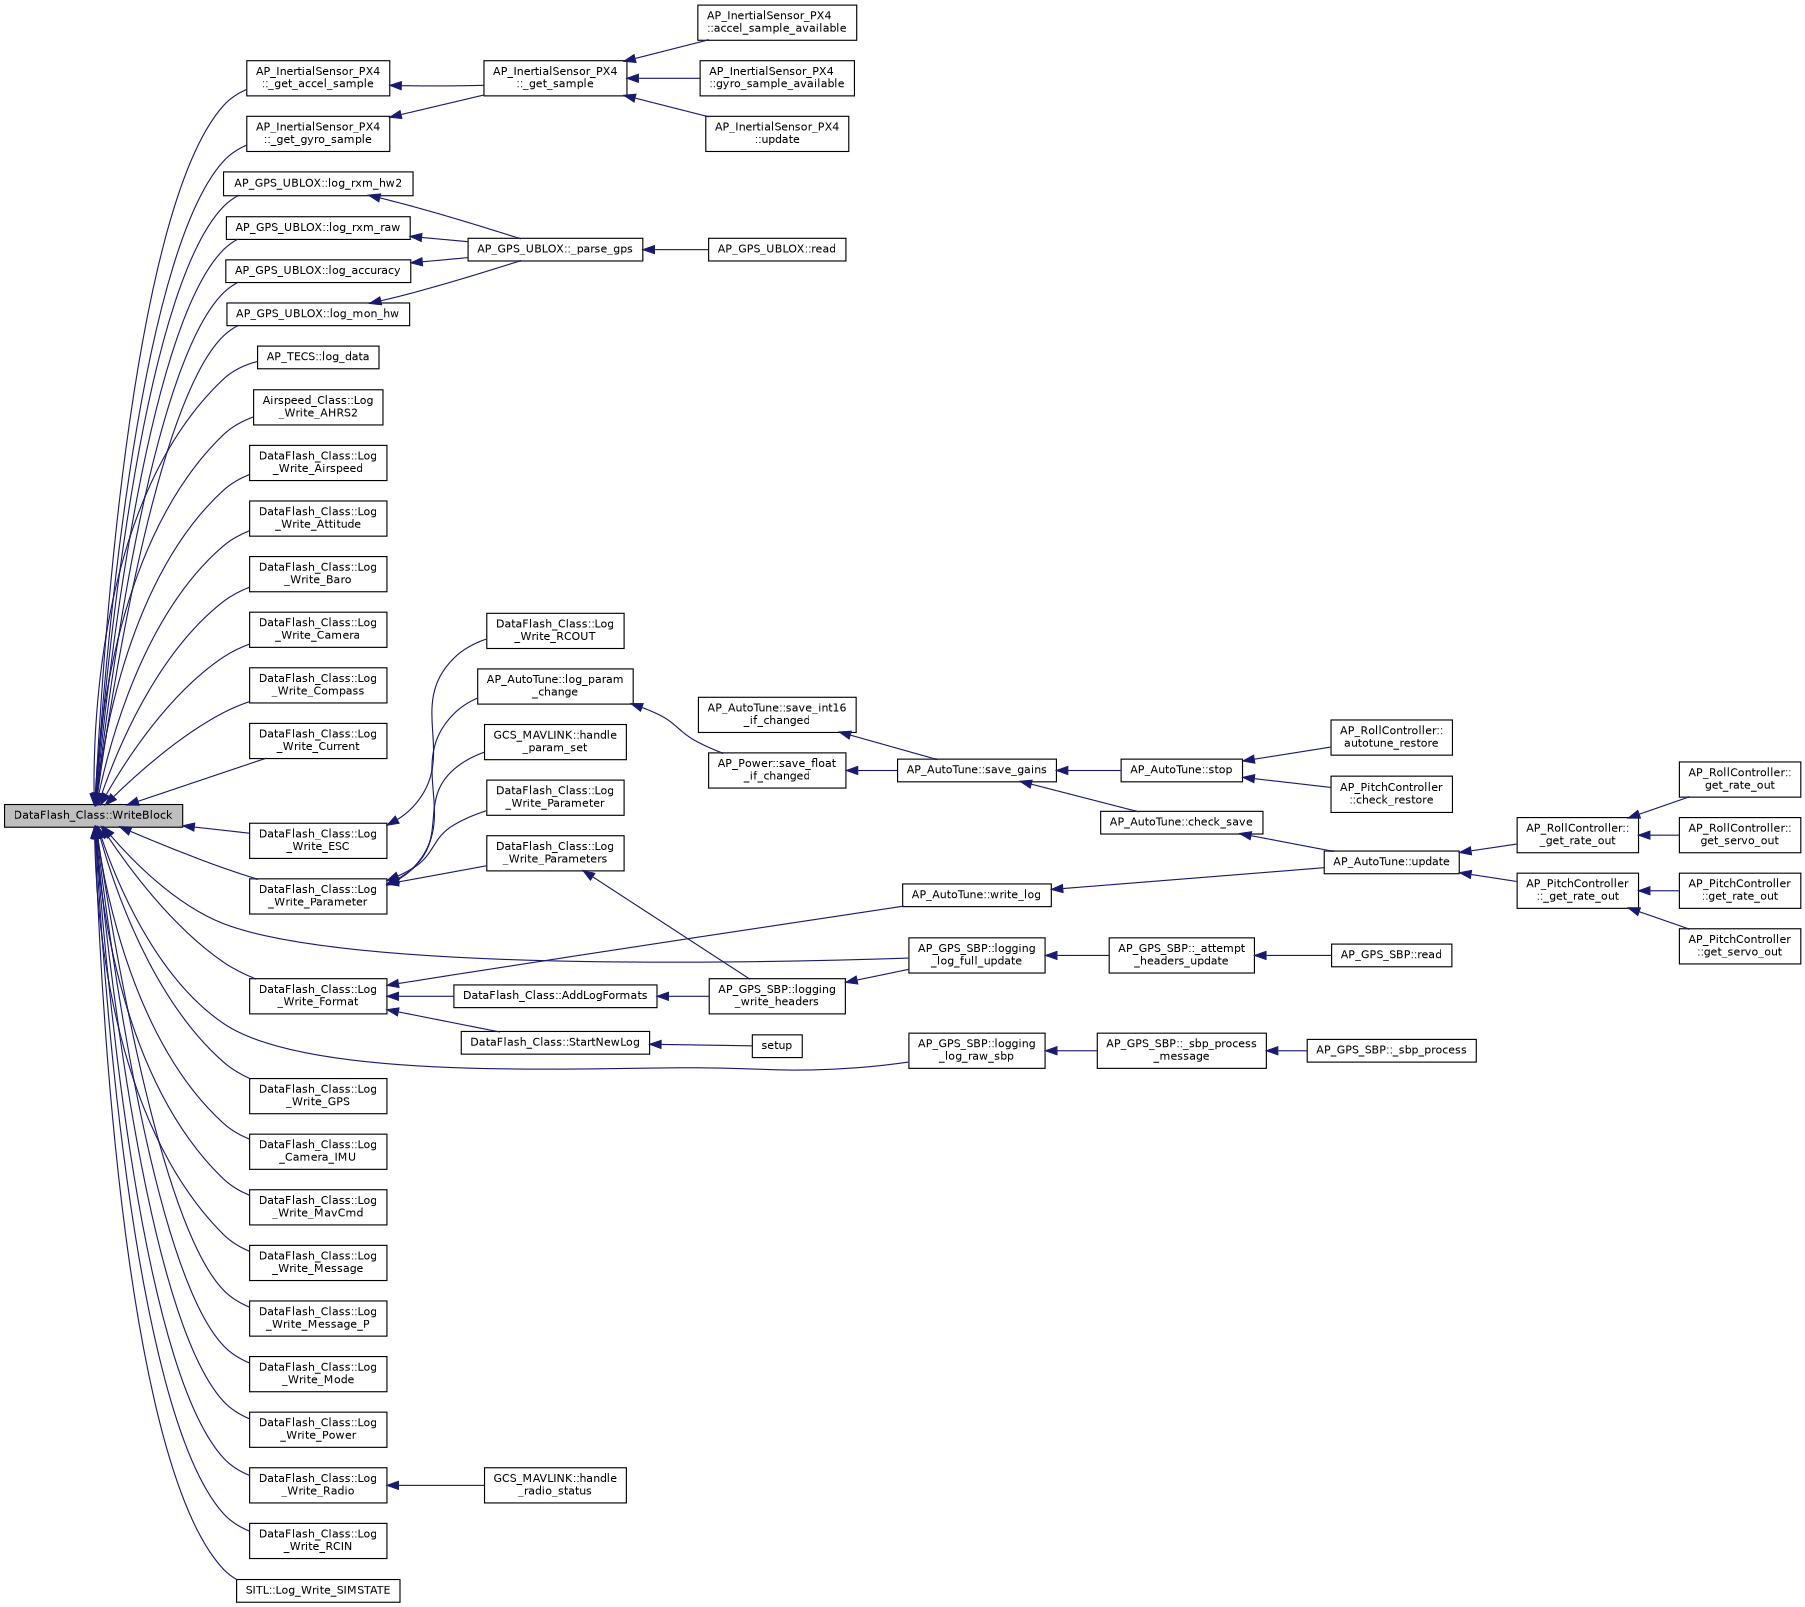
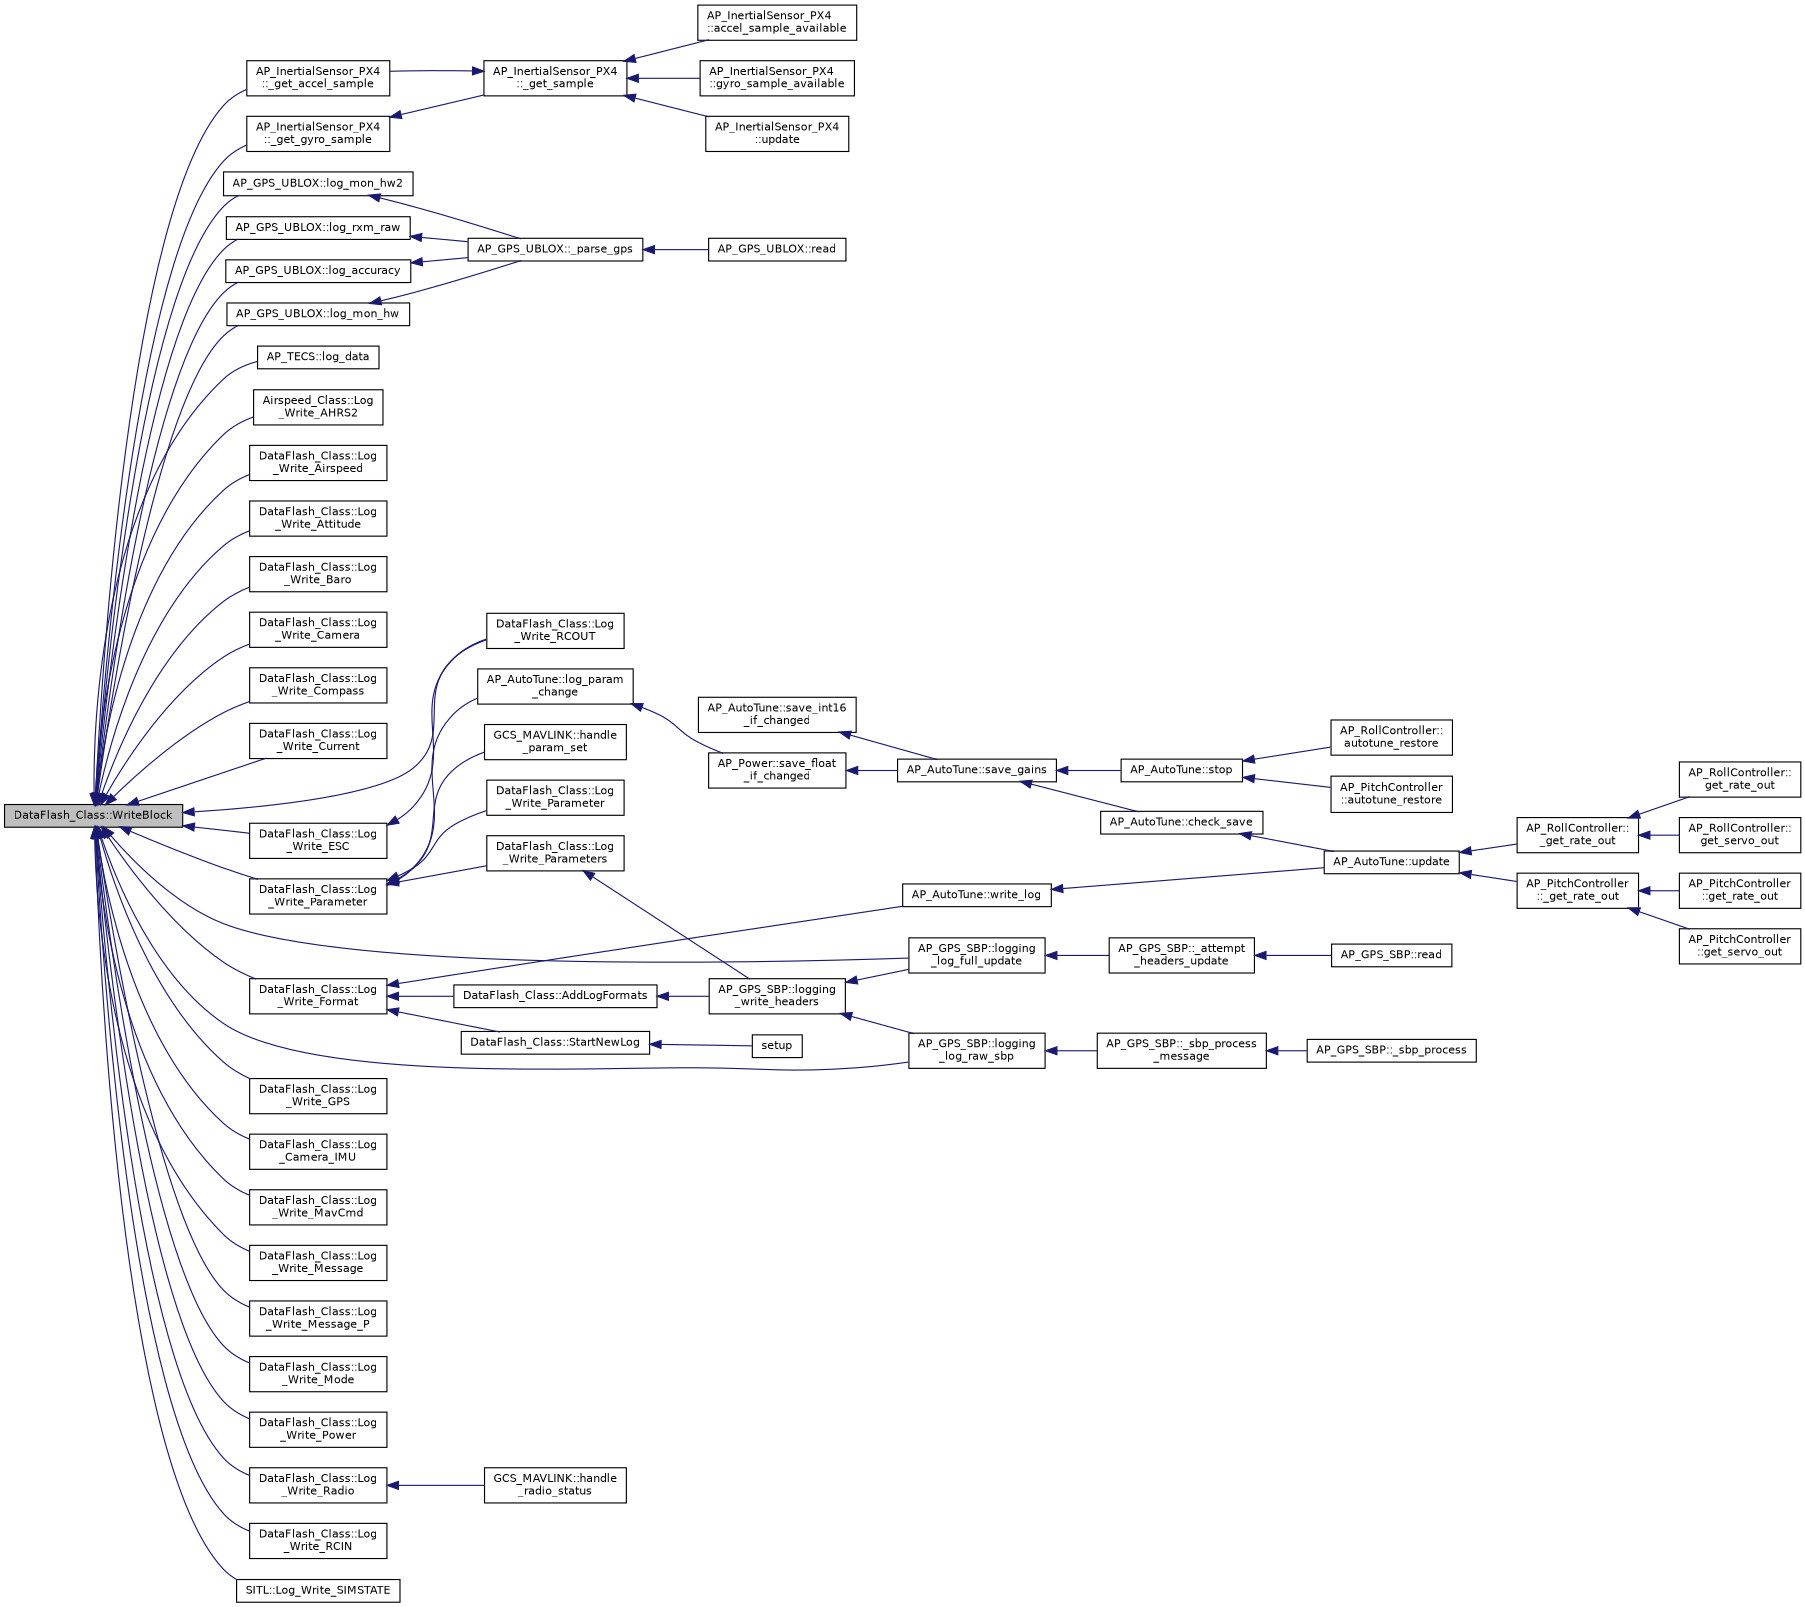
(443, 86) -> (431, 71)
(318, 184) -> (318, 184)
none -> (384, 783)
(1392, 794) -> (1392, 794)
none -> (883, 1025)
